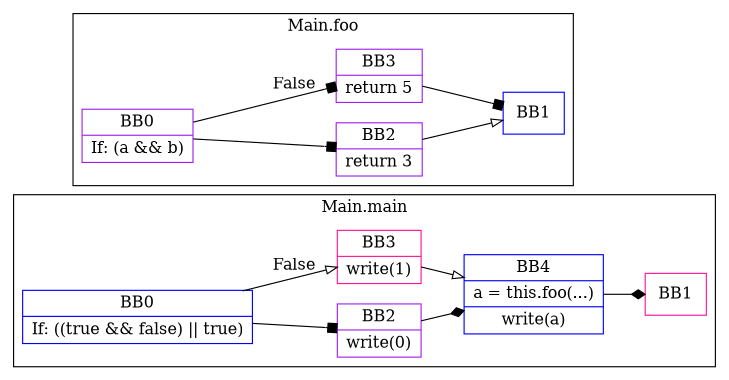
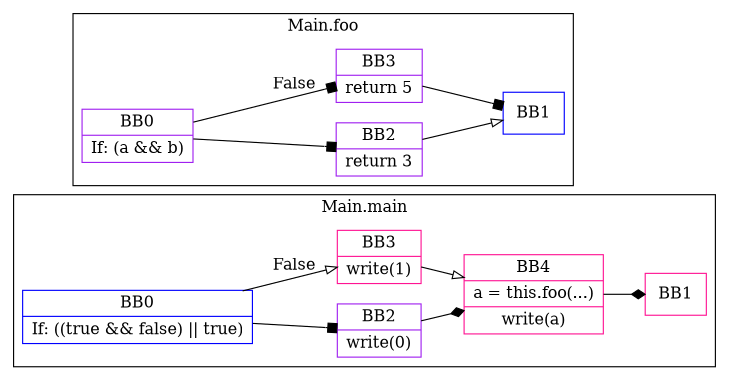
(534, 294) -> (534, 294)
